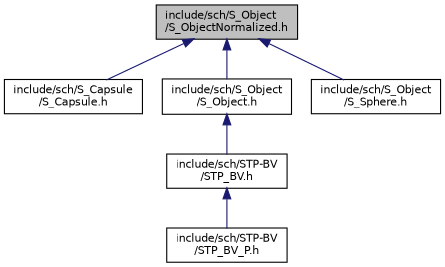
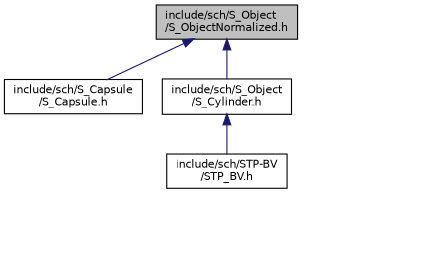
(227, 97) -> (227, 97)
(376, 97) -> none
(227, 245) -> none
